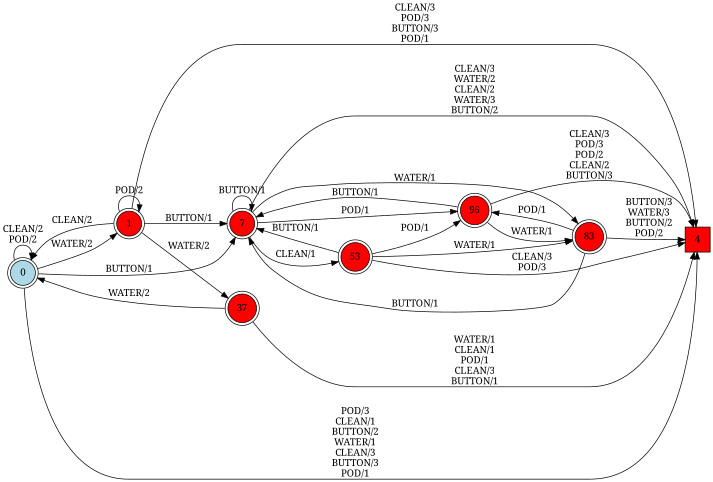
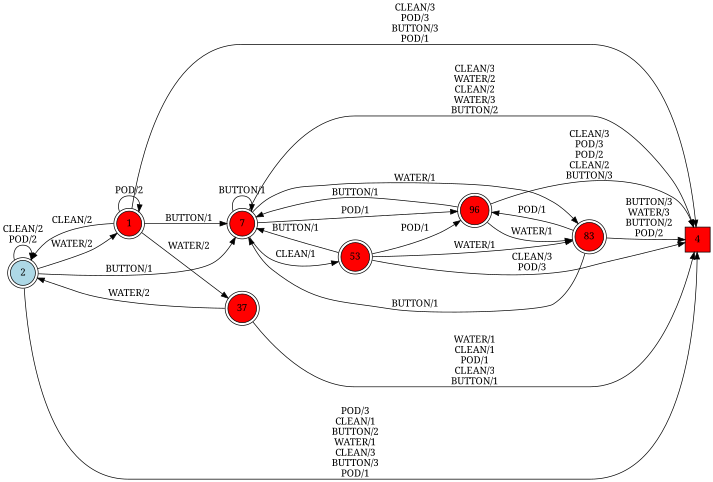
(23, 273) -> (23, 273)
